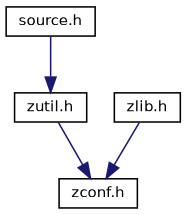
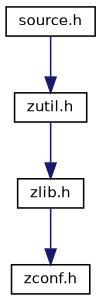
(71, 144) -> (51, 143)
